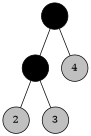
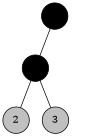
(75, 68) -> none
